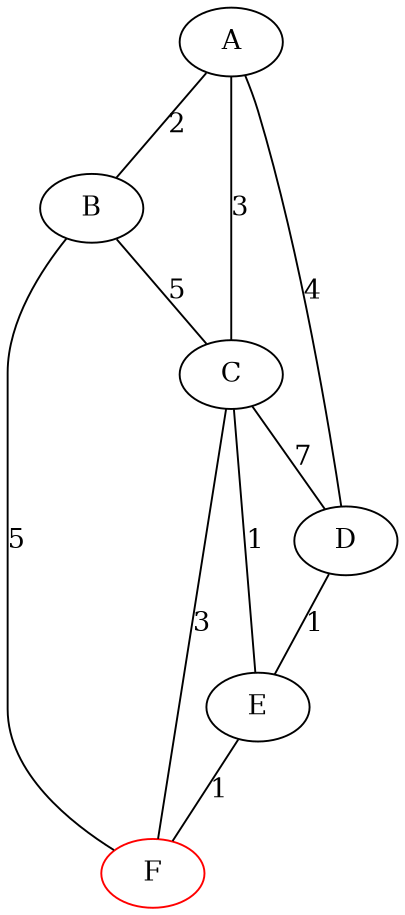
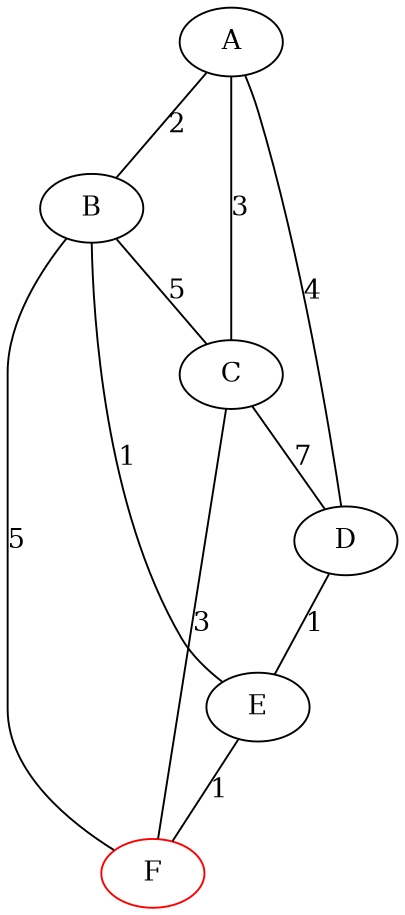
(245, 541) -> (120, 475)
